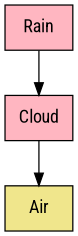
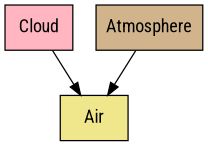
(39, 28) -> none
none -> (149, 28)
